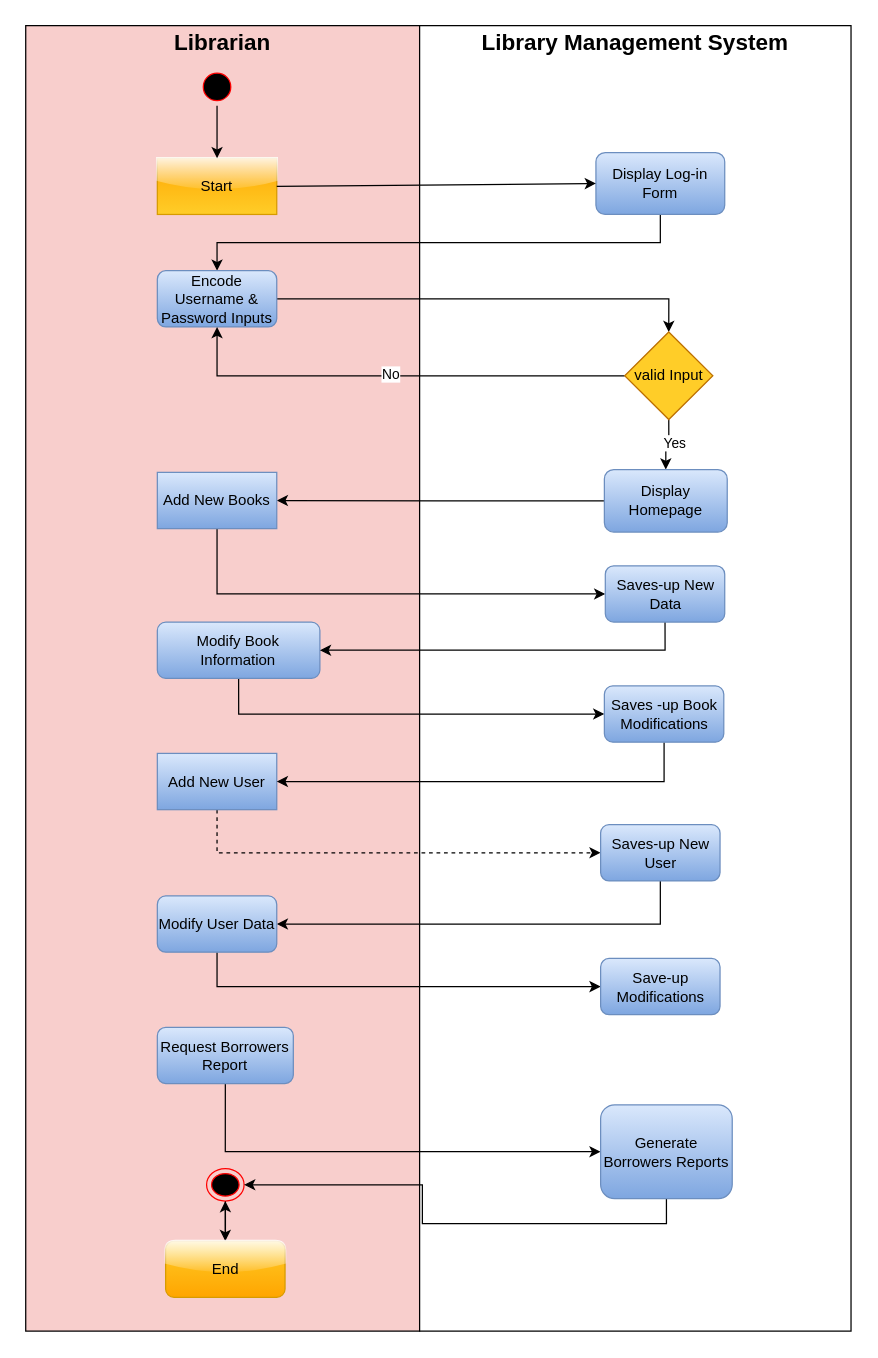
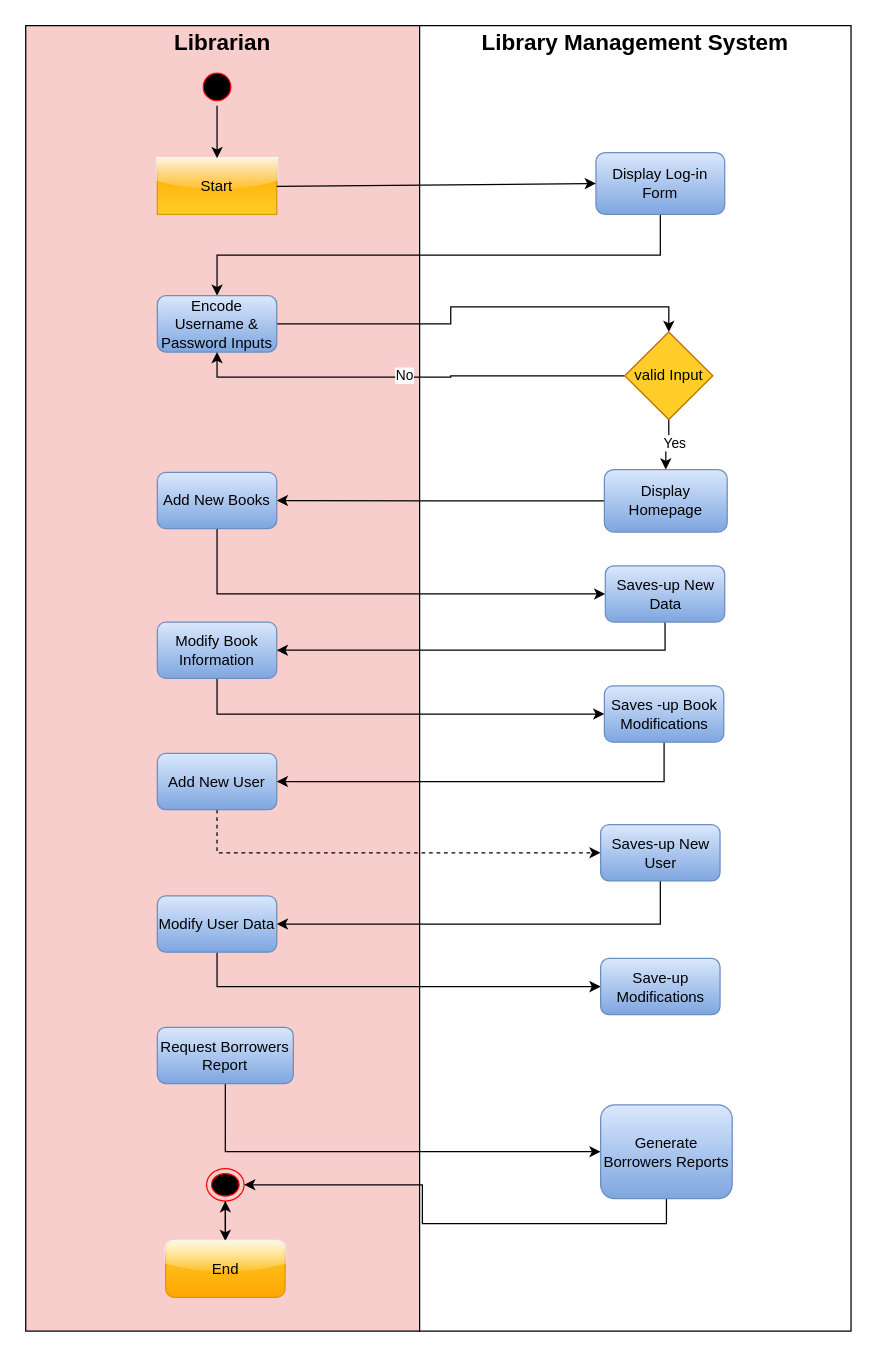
(217, 299) -> (217, 324)
(217, 500) -> (217, 500)
(238, 650) -> (217, 650)
(217, 781) -> (217, 781)
